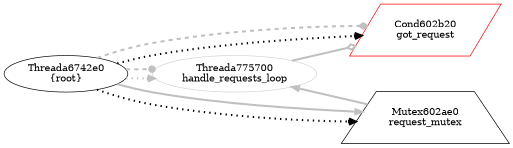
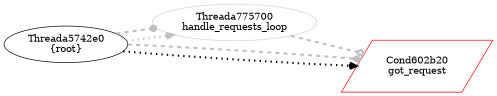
(320, 54) -> (323, 44)
(66, 74) -> (66, 44)
(425, 118) -> none
